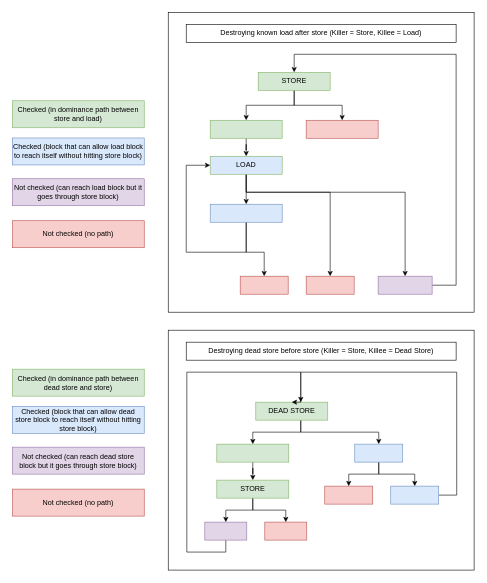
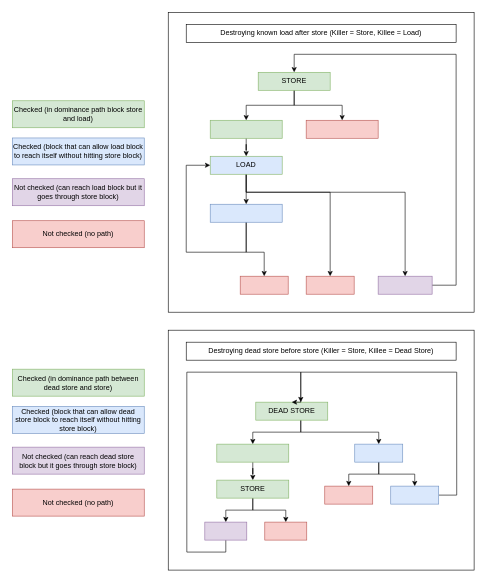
(78, 114) -> (78, 114)
